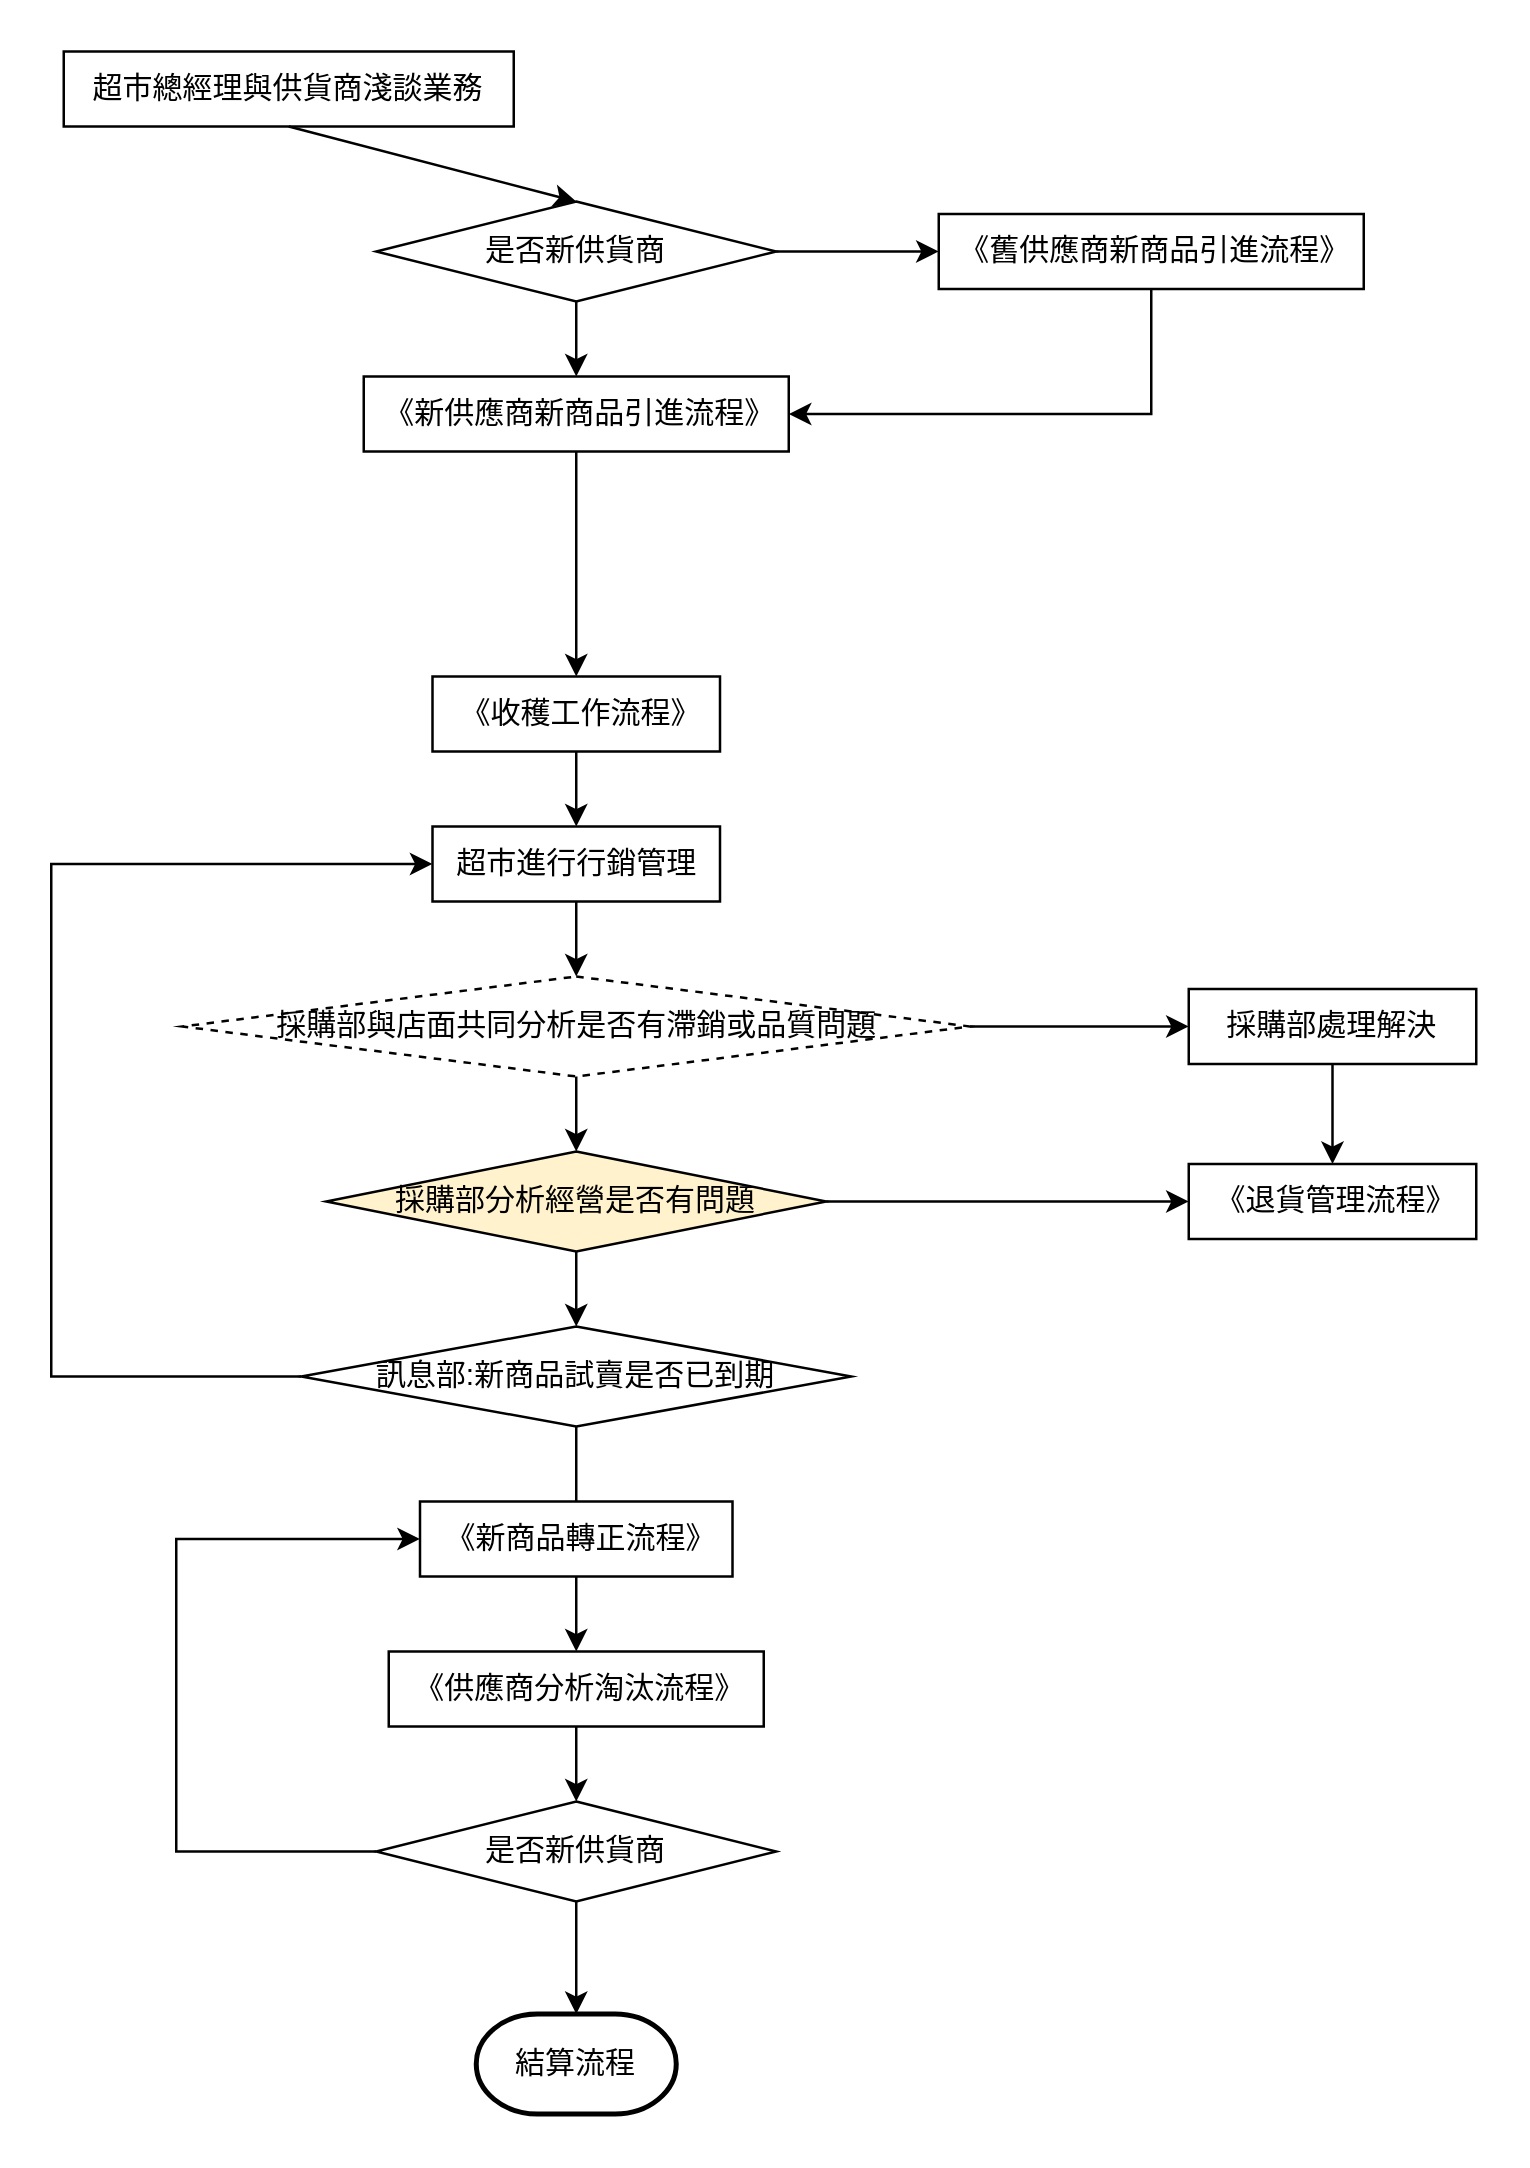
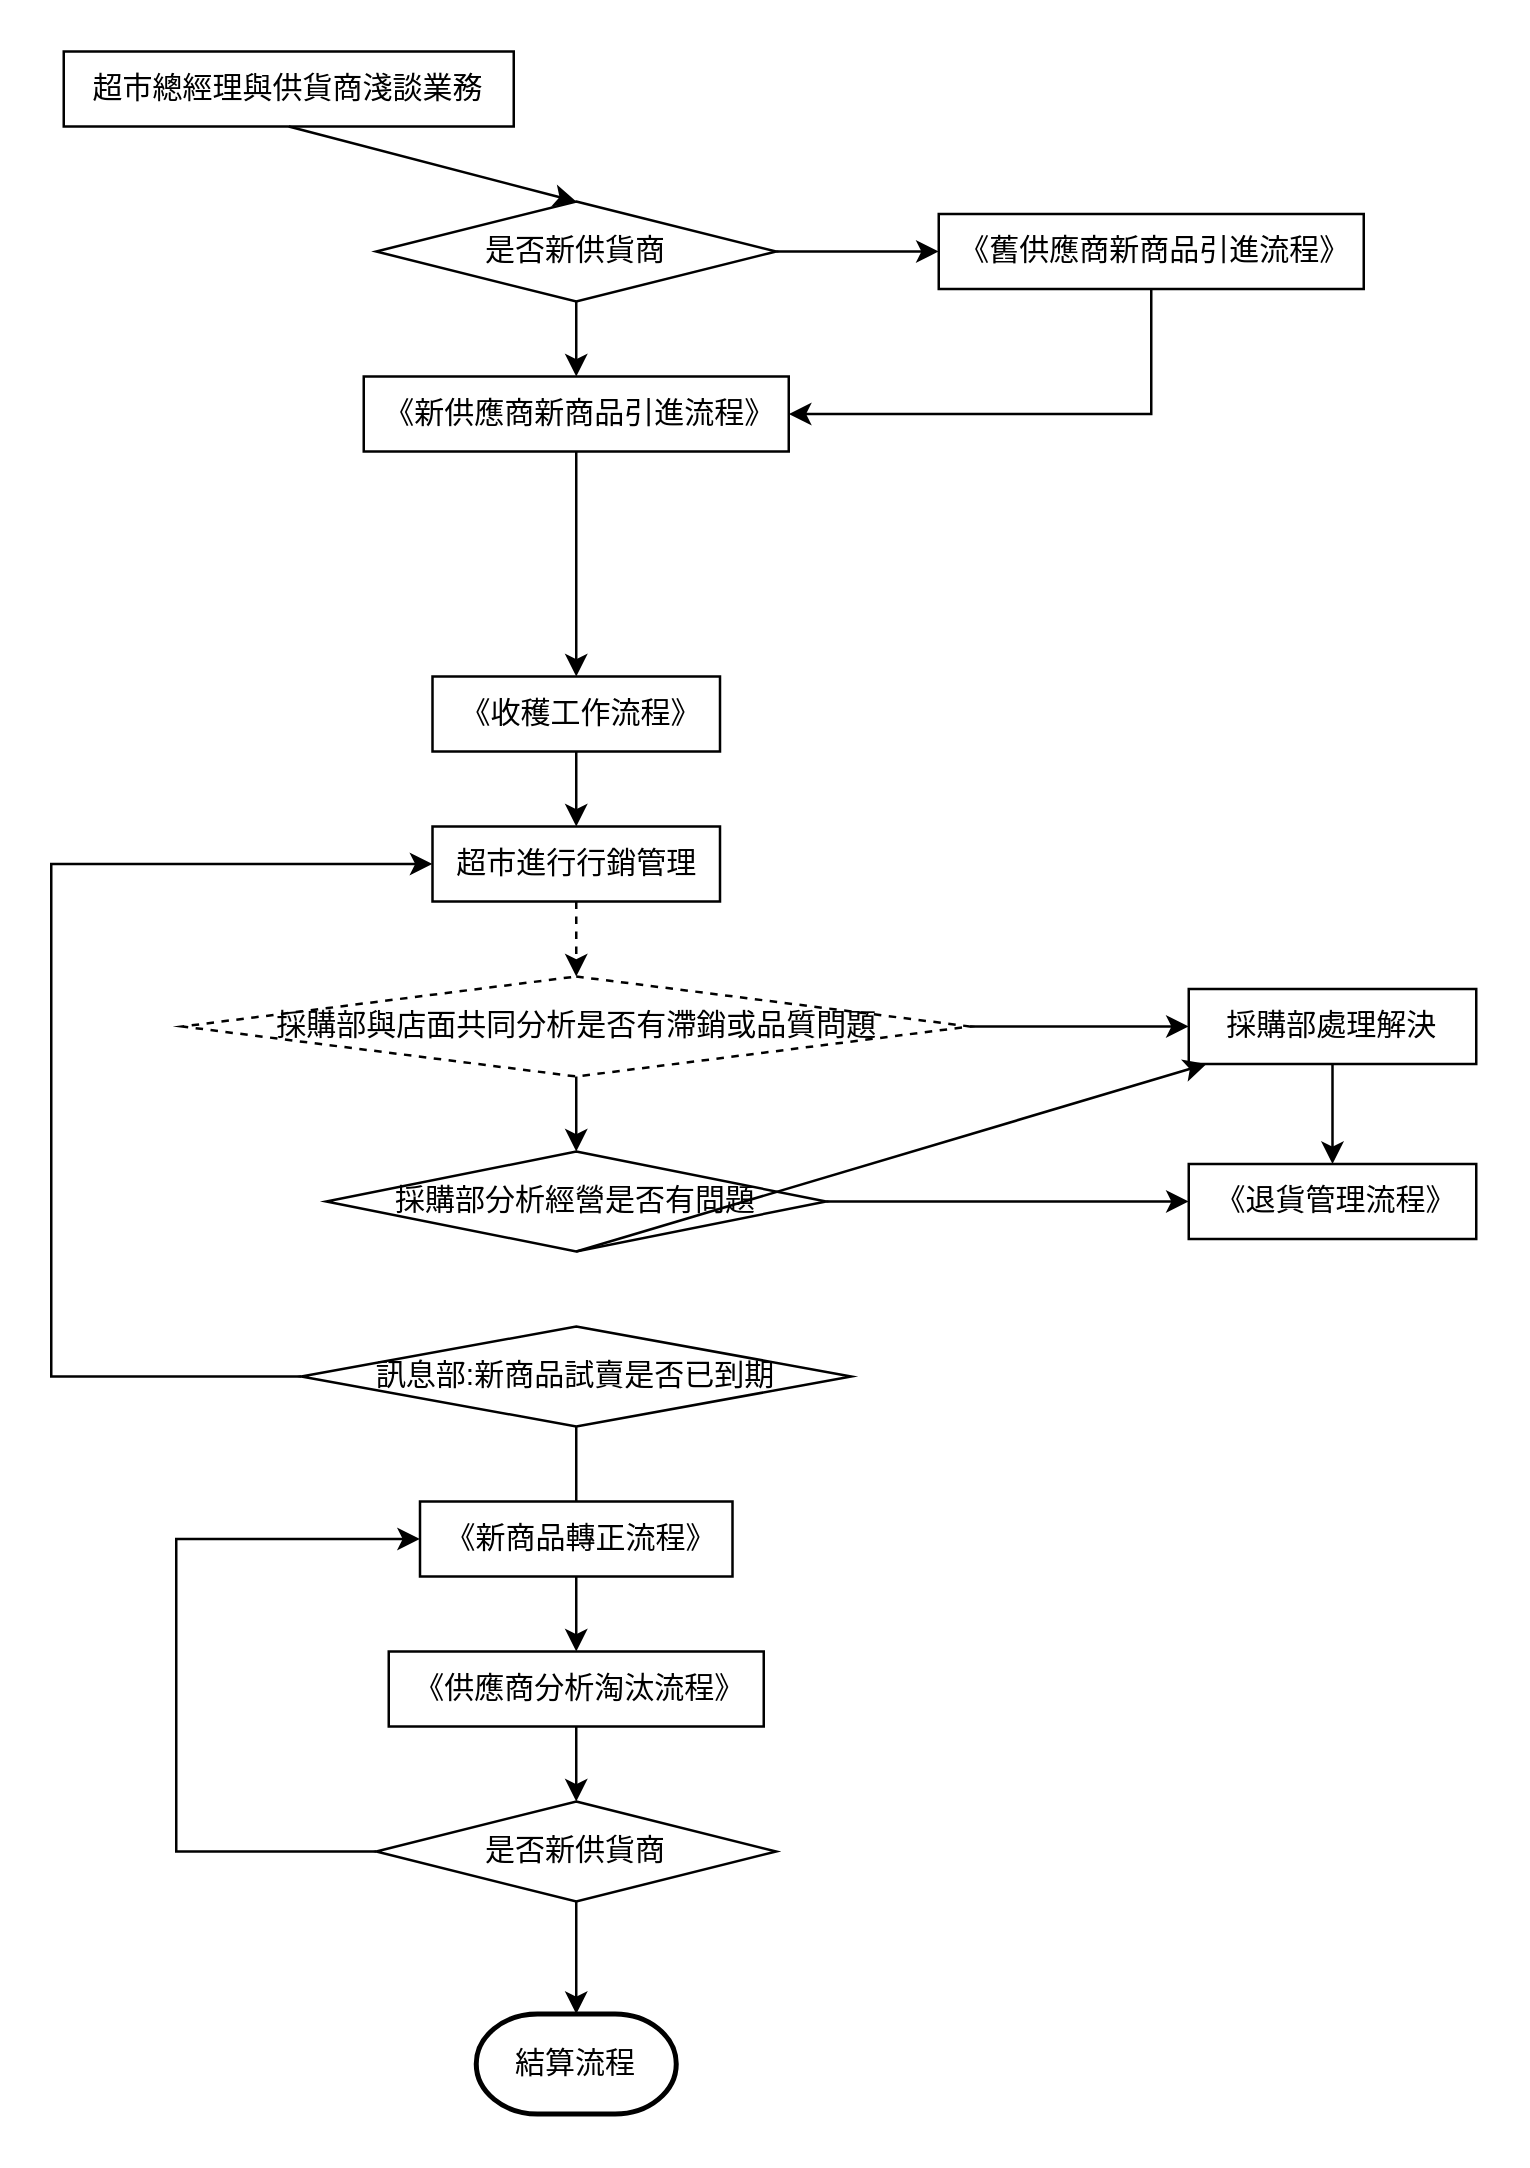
(576, 932) -> (576, 932)
(576, 1201) -> (576, 1201)
(576, 1280) -> (883, 1160)
